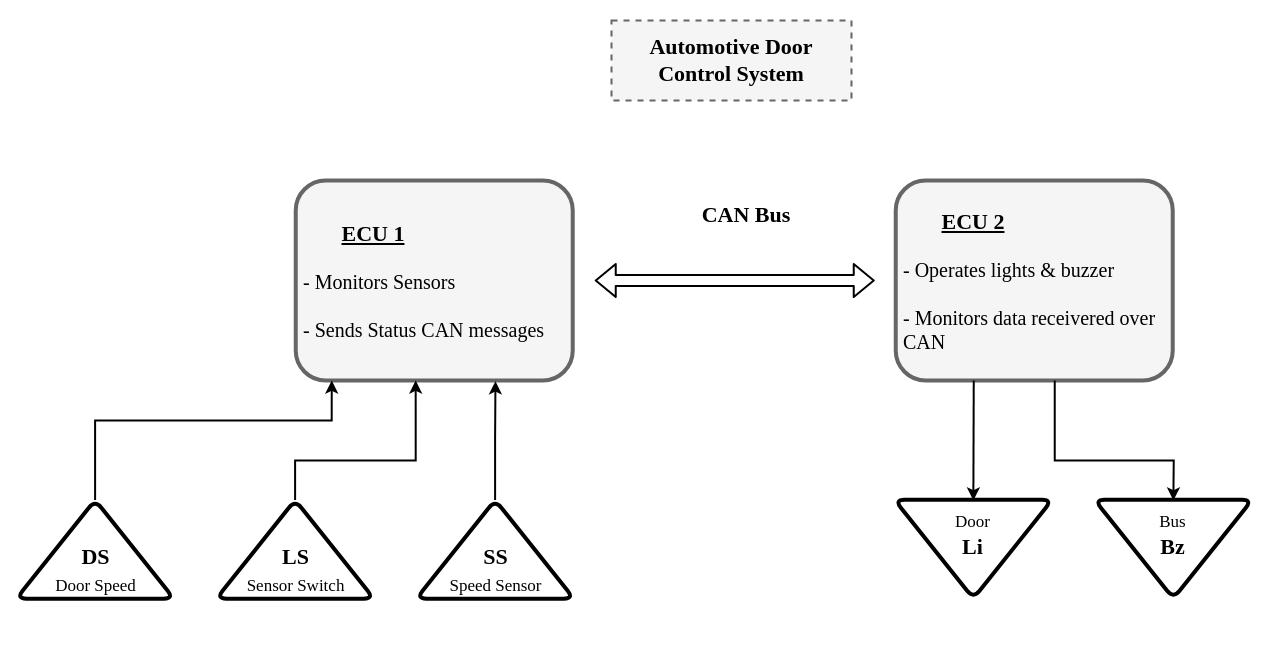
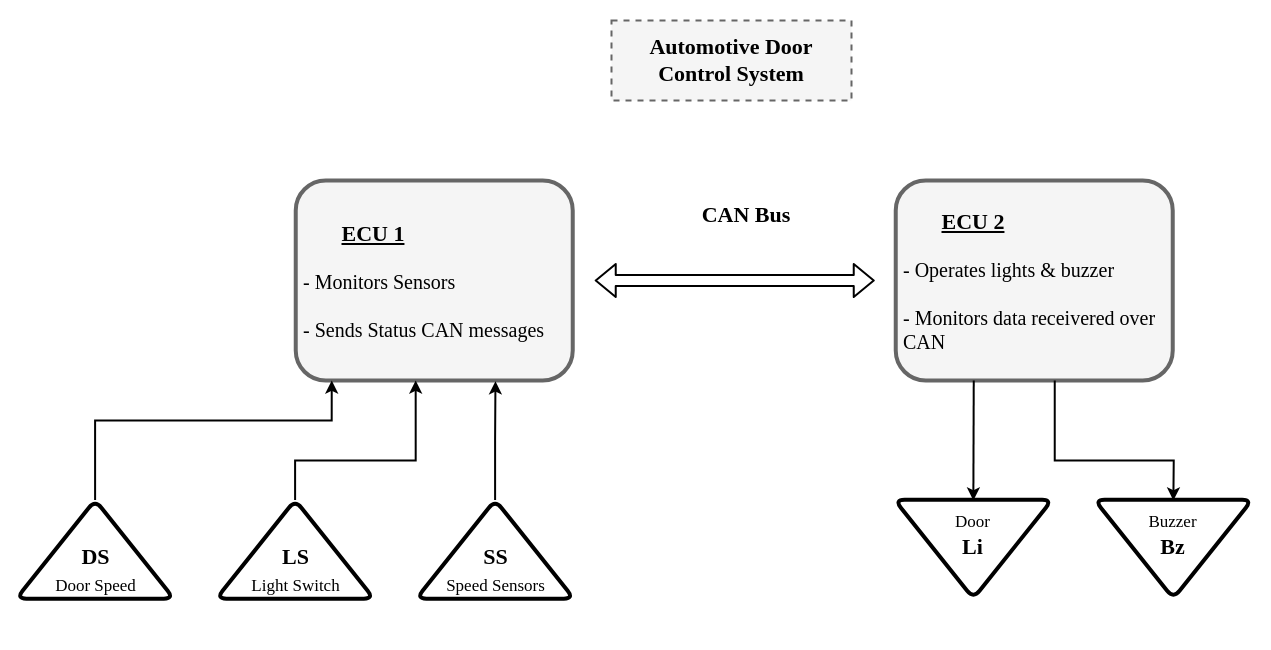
(1173, 534) -> (1173, 534)
(296, 571) -> (296, 571)
(496, 571) -> (496, 571)
